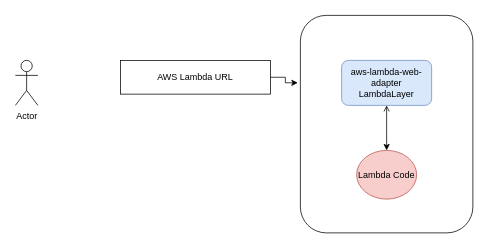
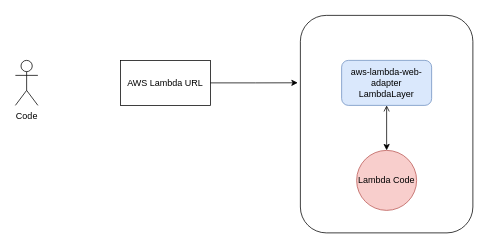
(195, 77) -> (165, 83)
(27, 116) -> (27, 116)
(387, 175) -> (387, 180)
